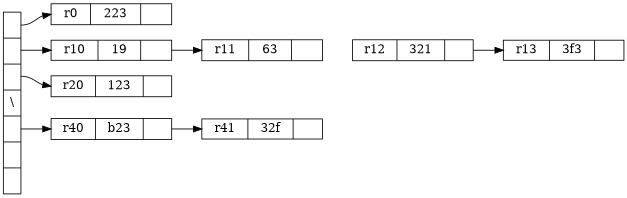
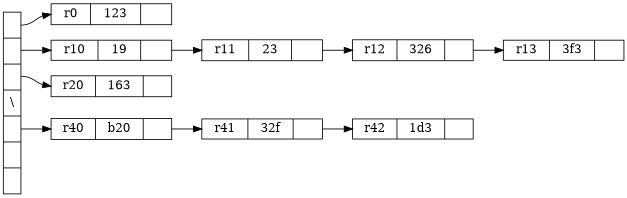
(116, 14) -> (116, 14)
(270, 50) -> (270, 50)
none -> (333, 50)
(421, 50) -> (421, 50)
(119, 86) -> (119, 86)
(119, 129) -> (119, 129)
none -> (413, 129)
